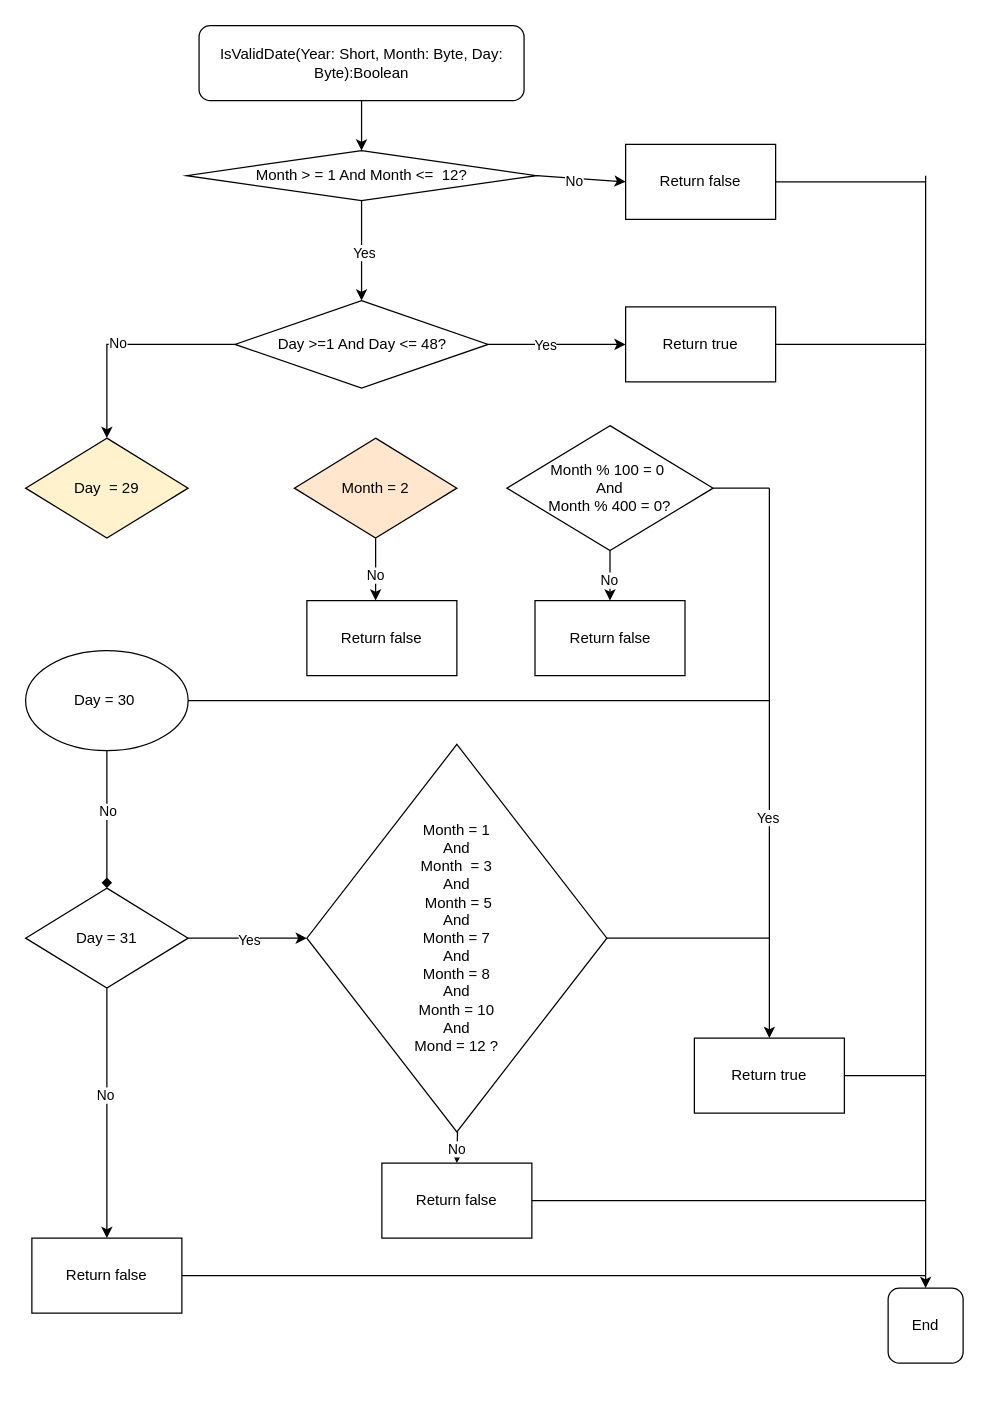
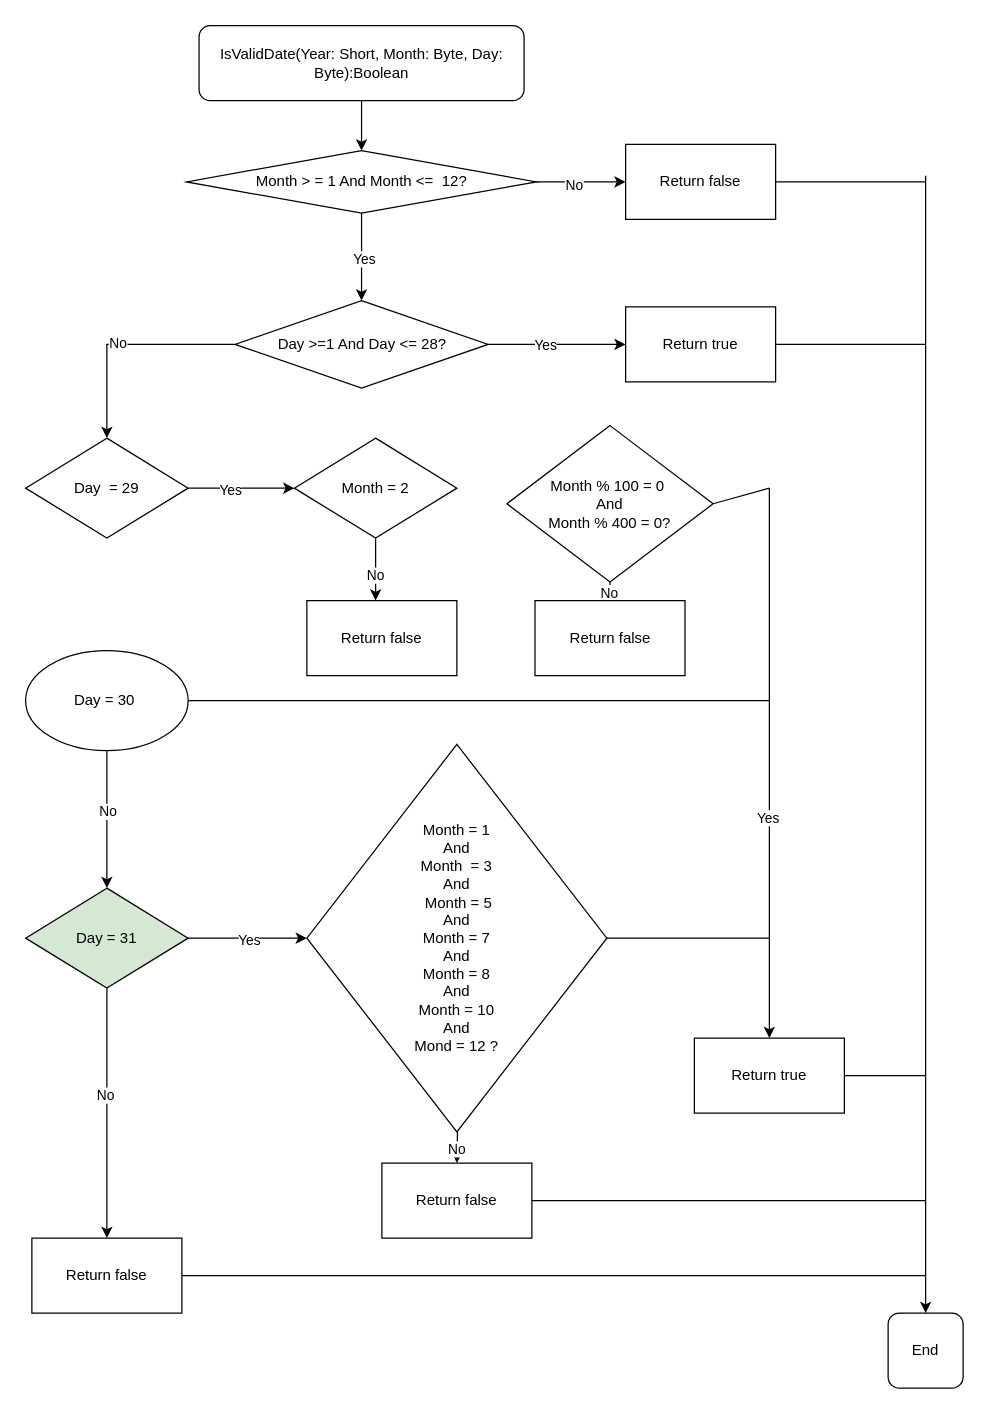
(362, 176) -> (362, 182)
(363, 344) -> (363, 344)
(107, 488) -> (107, 488)
none -> (237, 488)
(376, 488) -> (376, 488)
(610, 488) -> (610, 504)
(107, 877) -> (107, 878)
(107, 938) -> (107, 938)
(926, 1326) -> (926, 1351)
